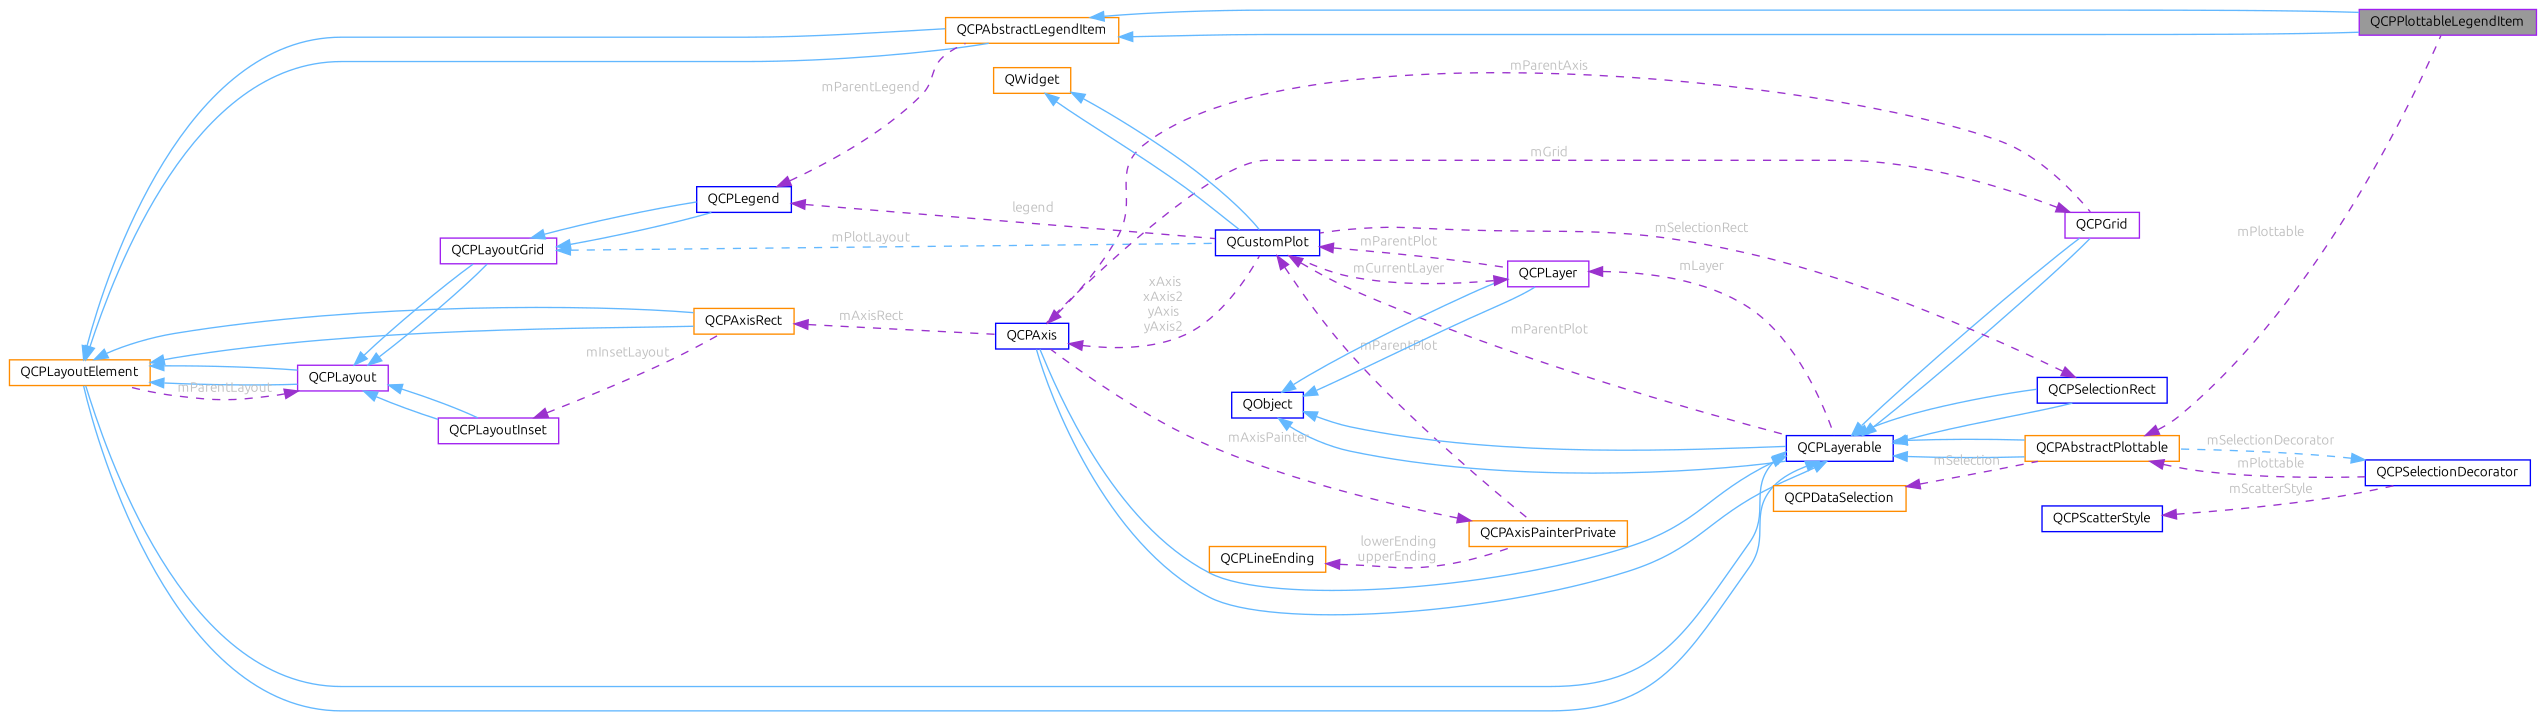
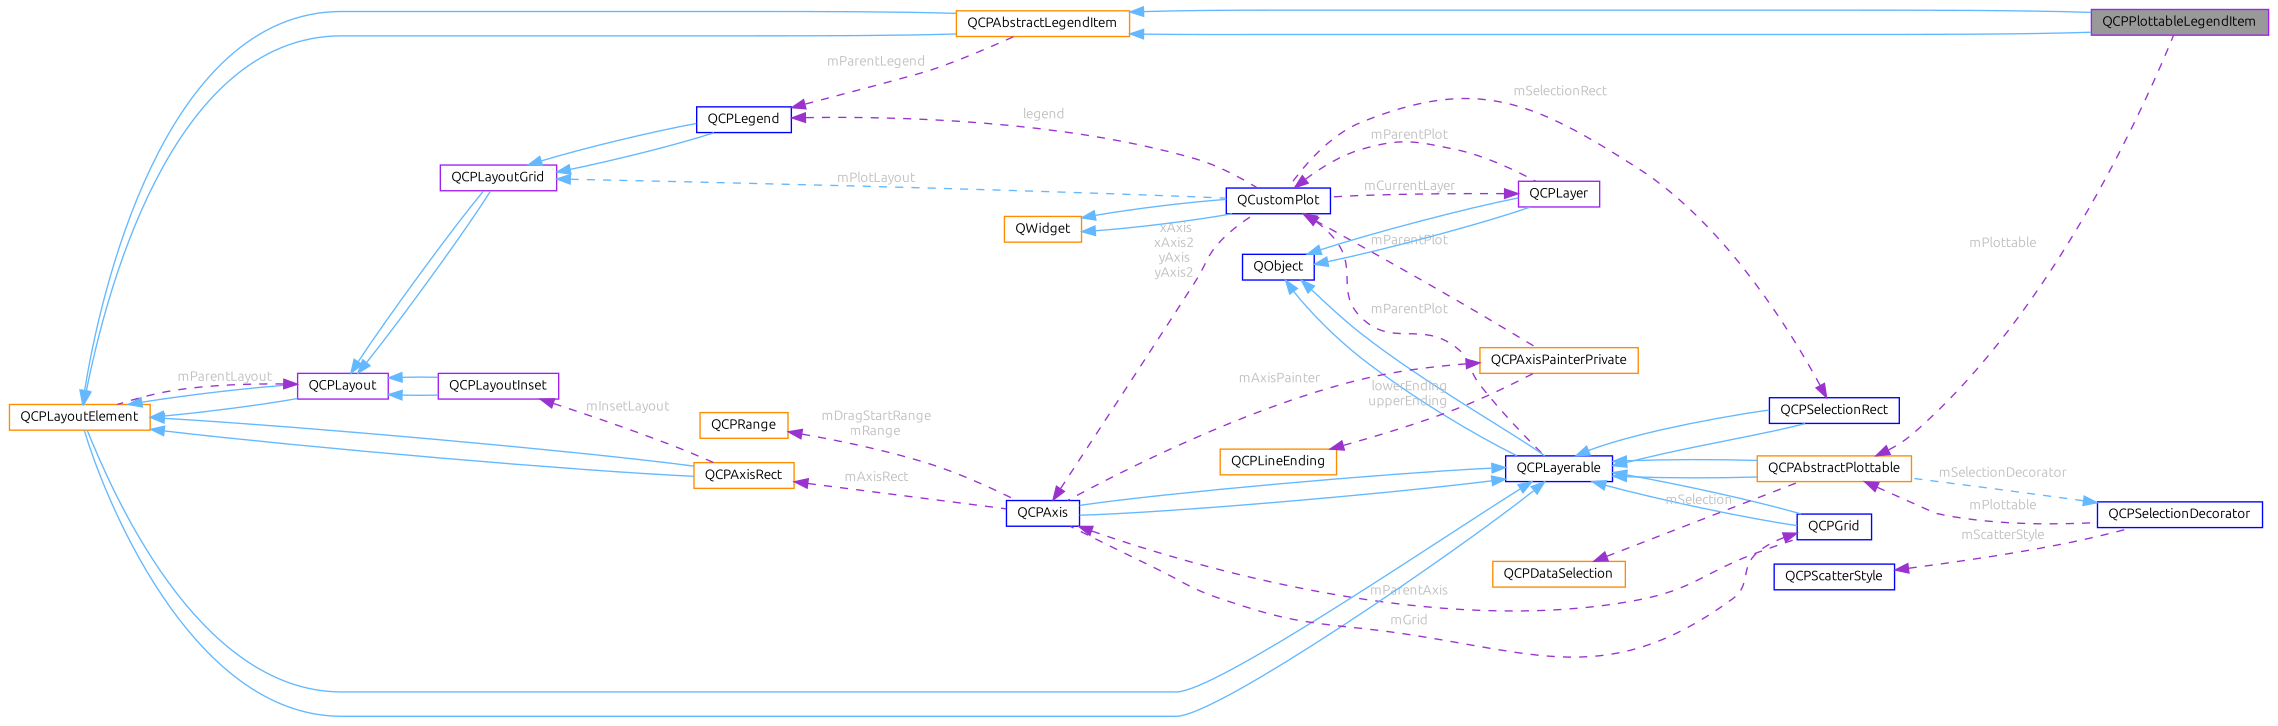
(2102, 225) -> (1834, 527)
(1750, 309) -> none
none -> (744, 425)
